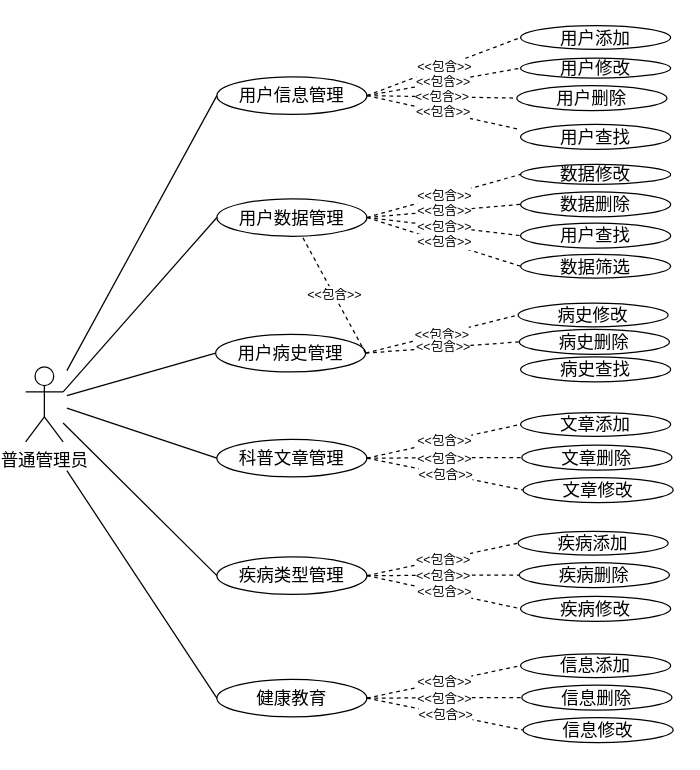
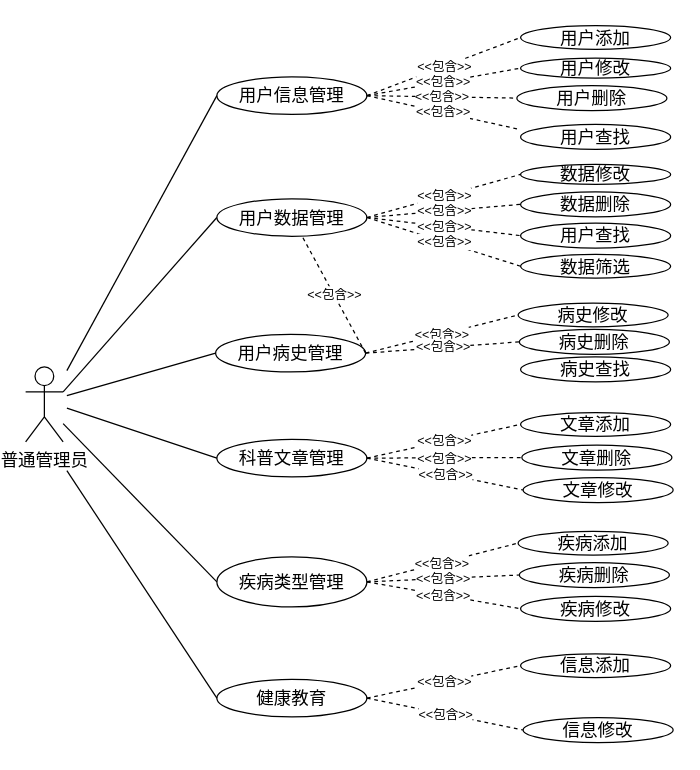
(292, 576) -> (292, 582)
(449, 698) -> none
(597, 698) -> none
